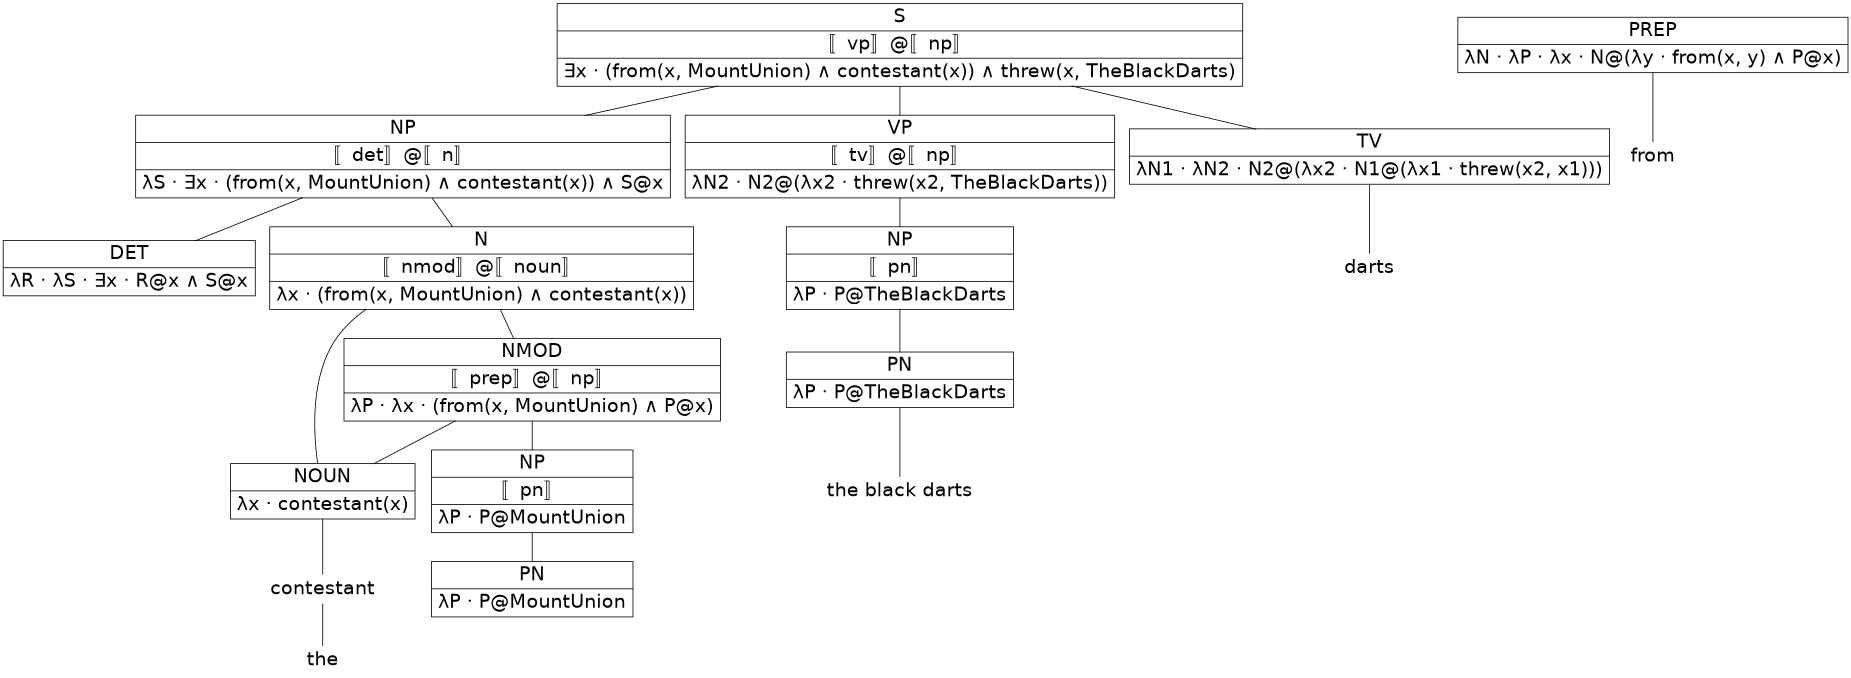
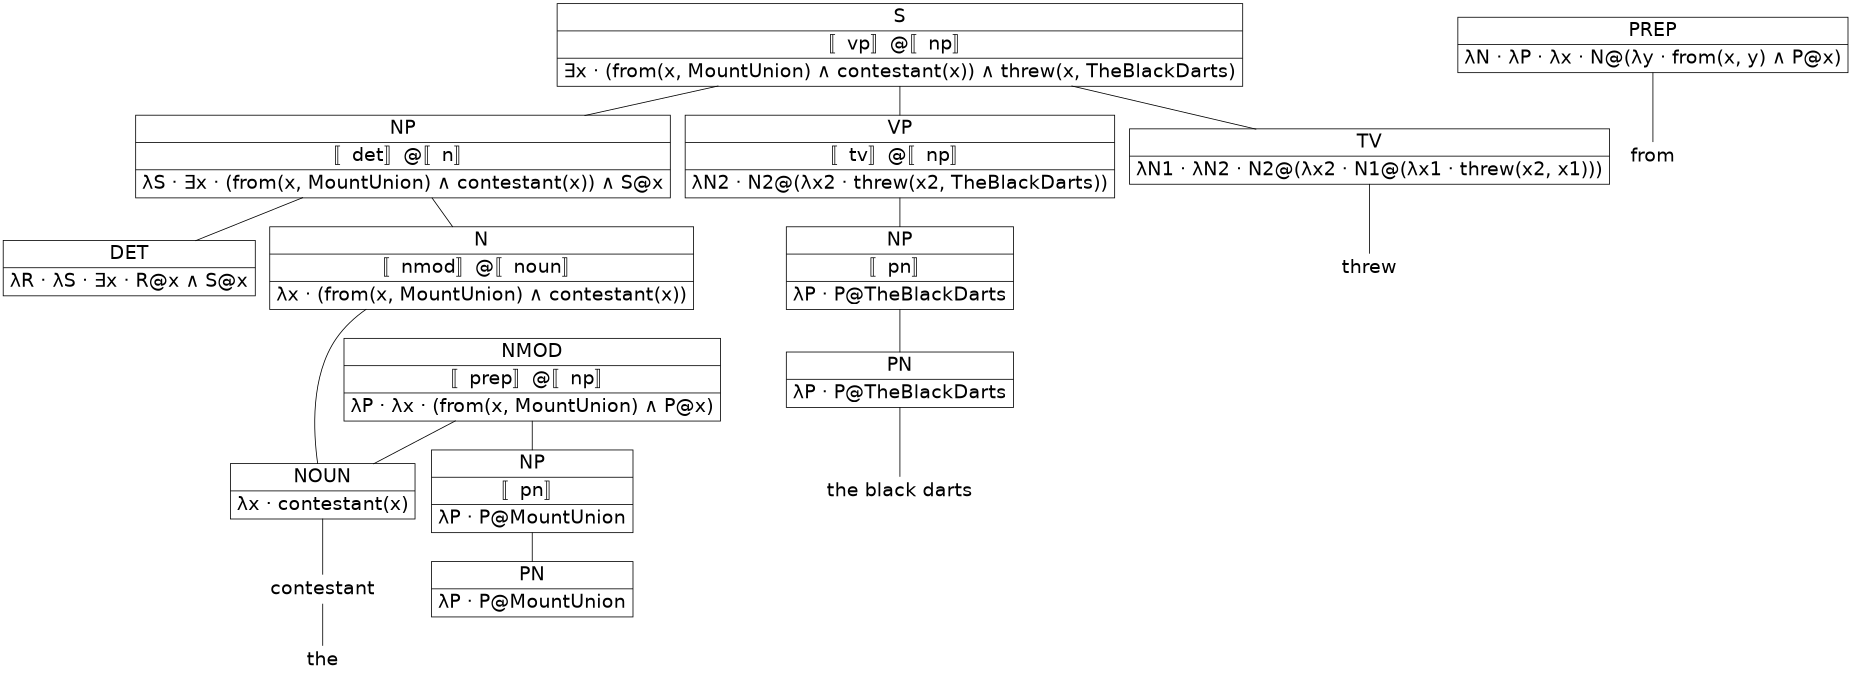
(1370, 268) -> (1370, 268)
(507, 324) -> none
